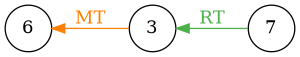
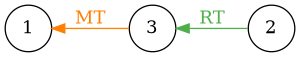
(28, 28) -> (28, 28)
(272, 28) -> (272, 28)
